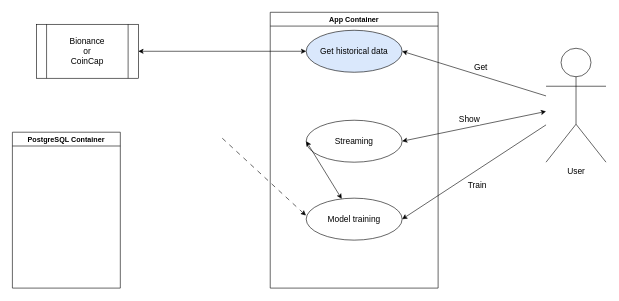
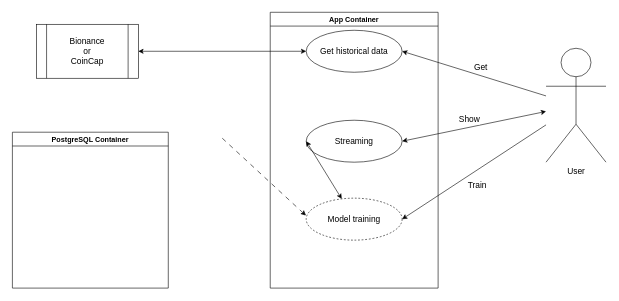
(354, 51) -> (354, 51)
(66, 210) -> (90, 210)
(354, 219) -> (354, 219)
